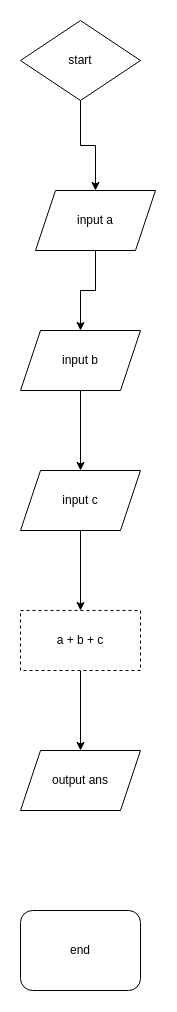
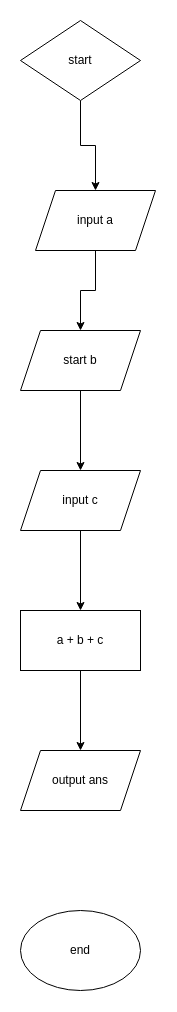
(81, 361) -> (81, 361)
(81, 641) -> (81, 641)
(81, 951) -> (81, 951)
